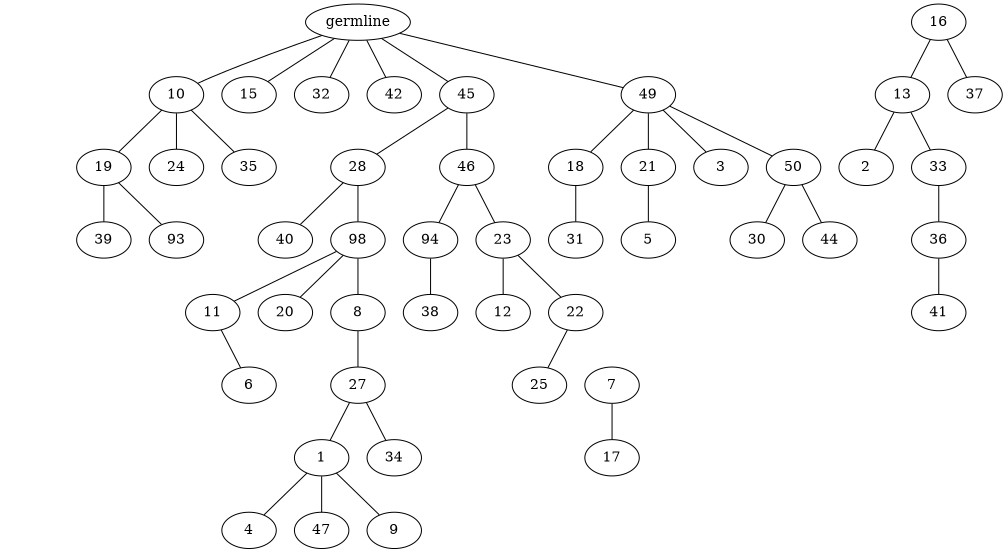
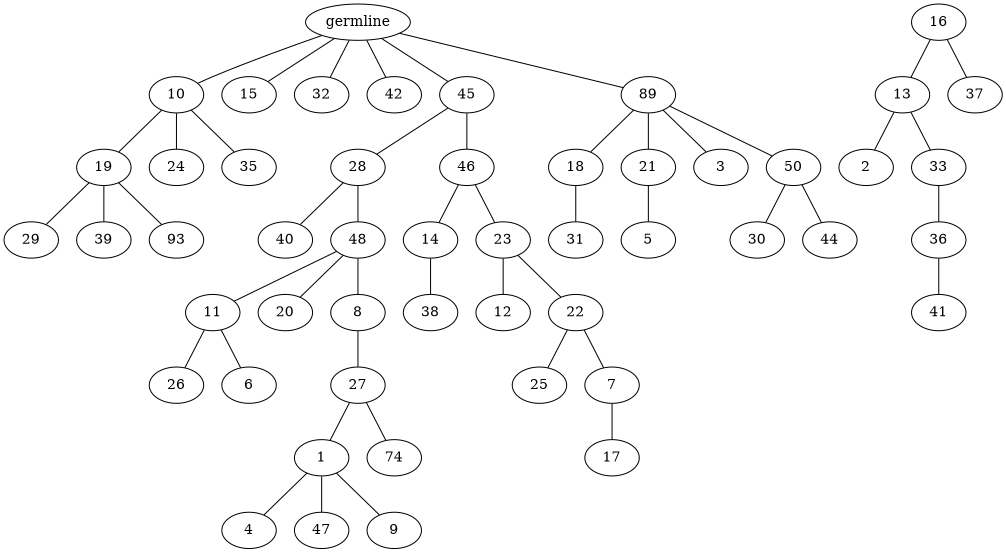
(648, 95) -> (648, 95)
none -> (31, 240)
(358, 240) -> (358, 240)
(431, 240) -> (431, 240)
none -> (594, 349)
none -> (176, 385)
(394, 458) -> (394, 458)
